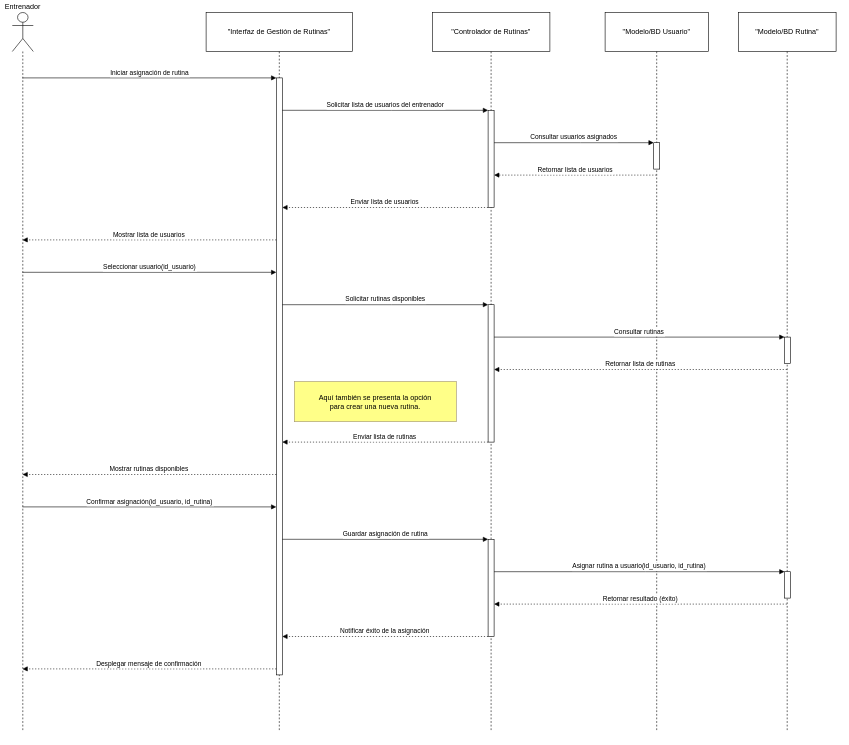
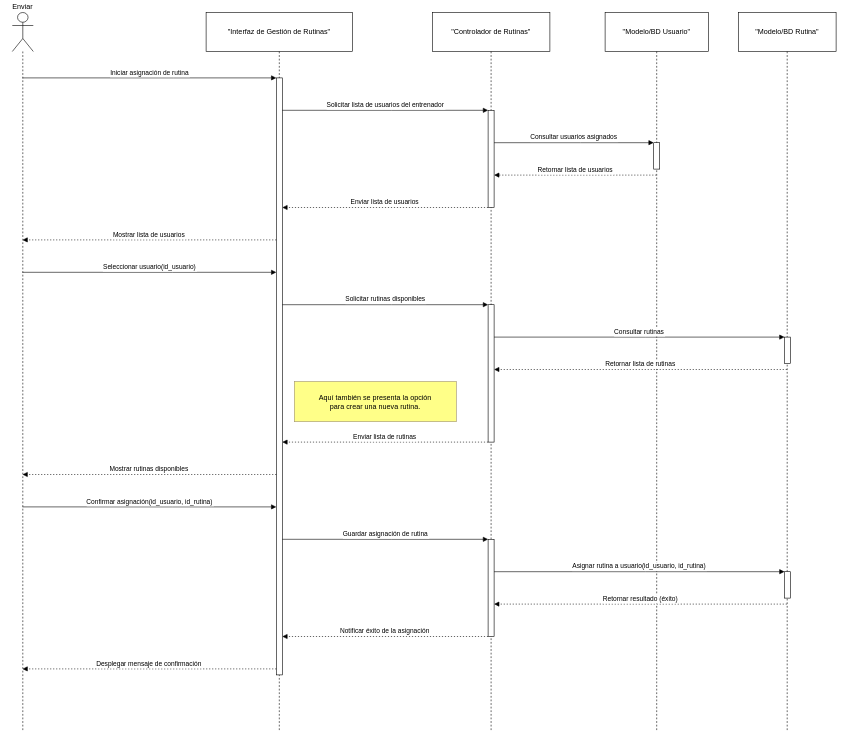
(23, 0) -> (23, 2)
